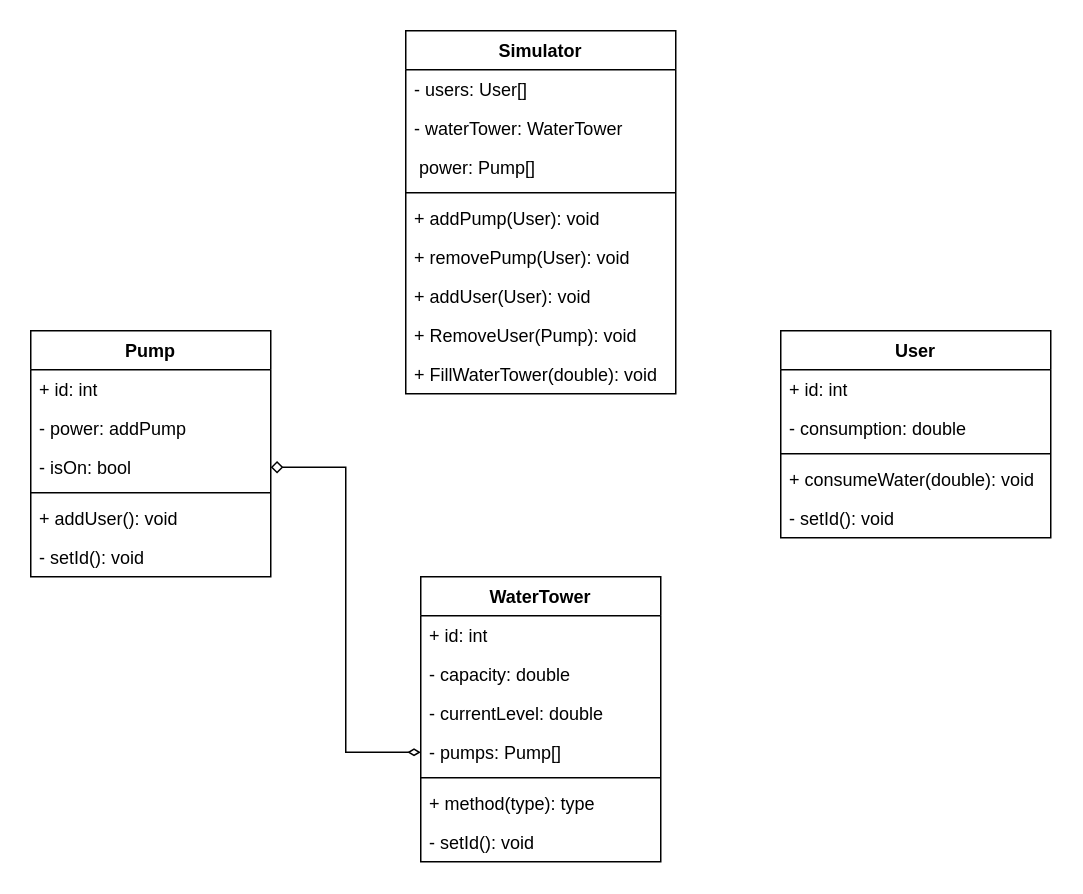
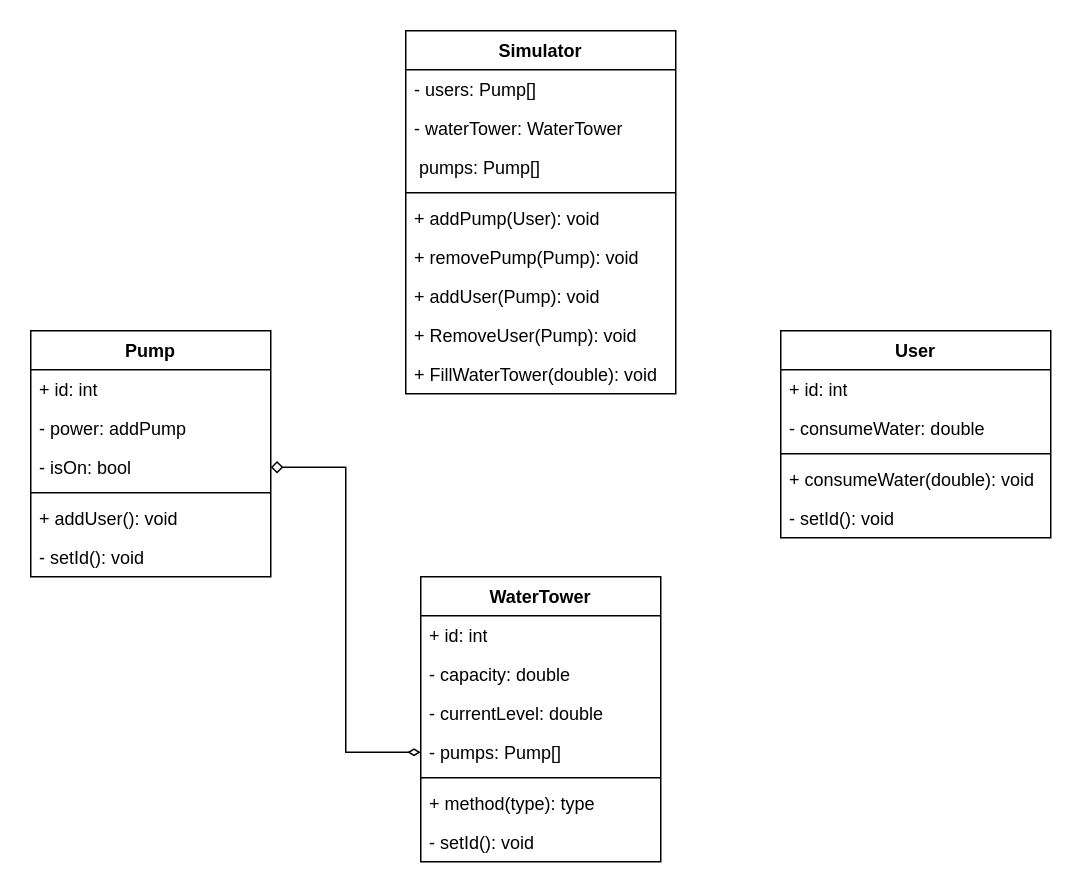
(483, 91) -> (483, 91)
(476, 169) -> (476, 169)
(526, 259) -> (526, 259)
(511, 298) -> (511, 298)
(884, 430) -> (891, 430)
